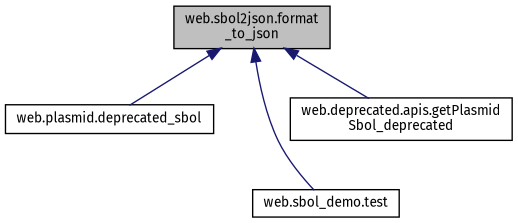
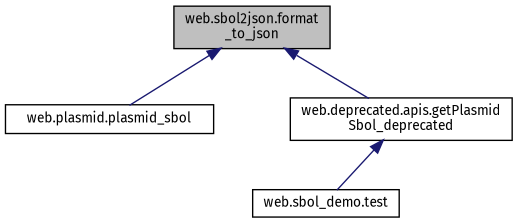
(110, 119) -> (110, 119)
(274, 131) -> (355, 170)
